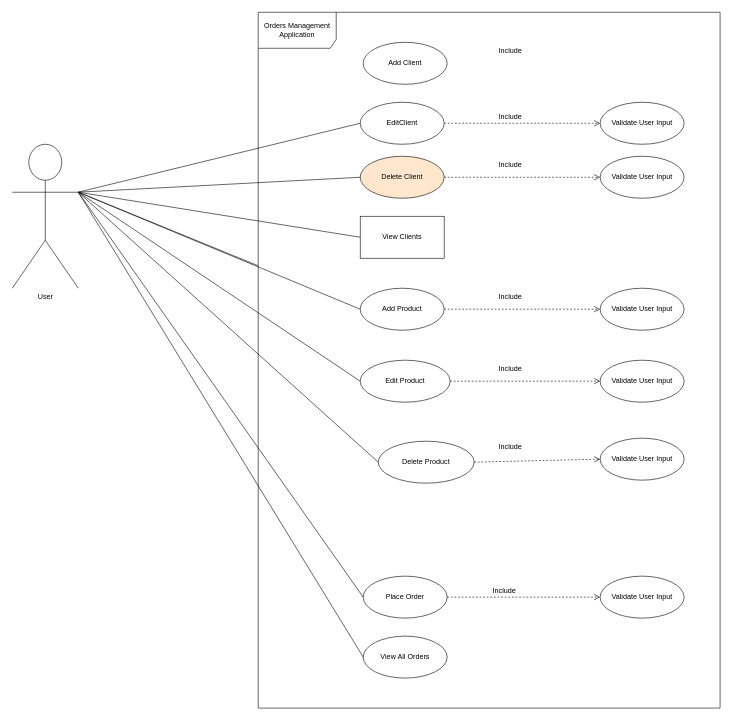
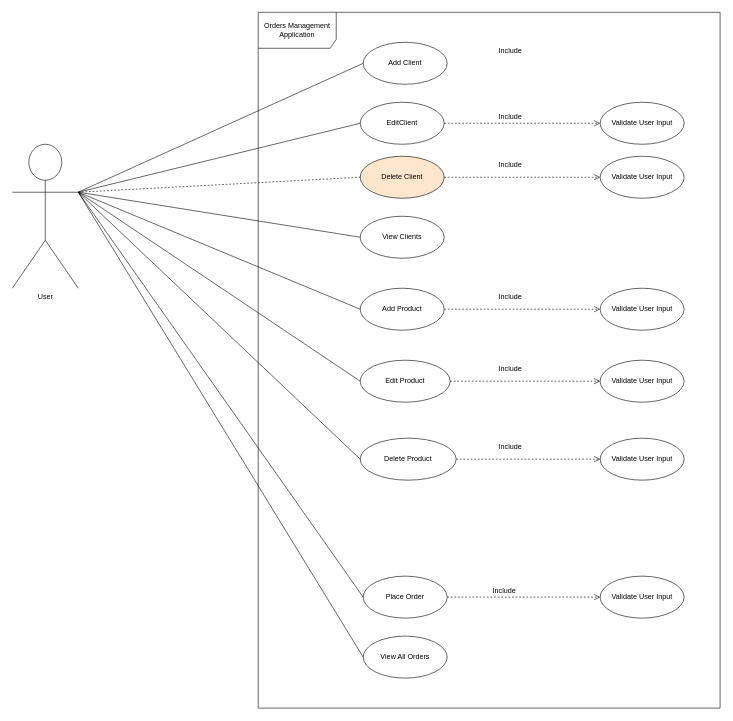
(222, 185) -> (222, 185)
(402, 237) -> (402, 237)
(250, 262) -> (224, 127)
(426, 462) -> (408, 459)
